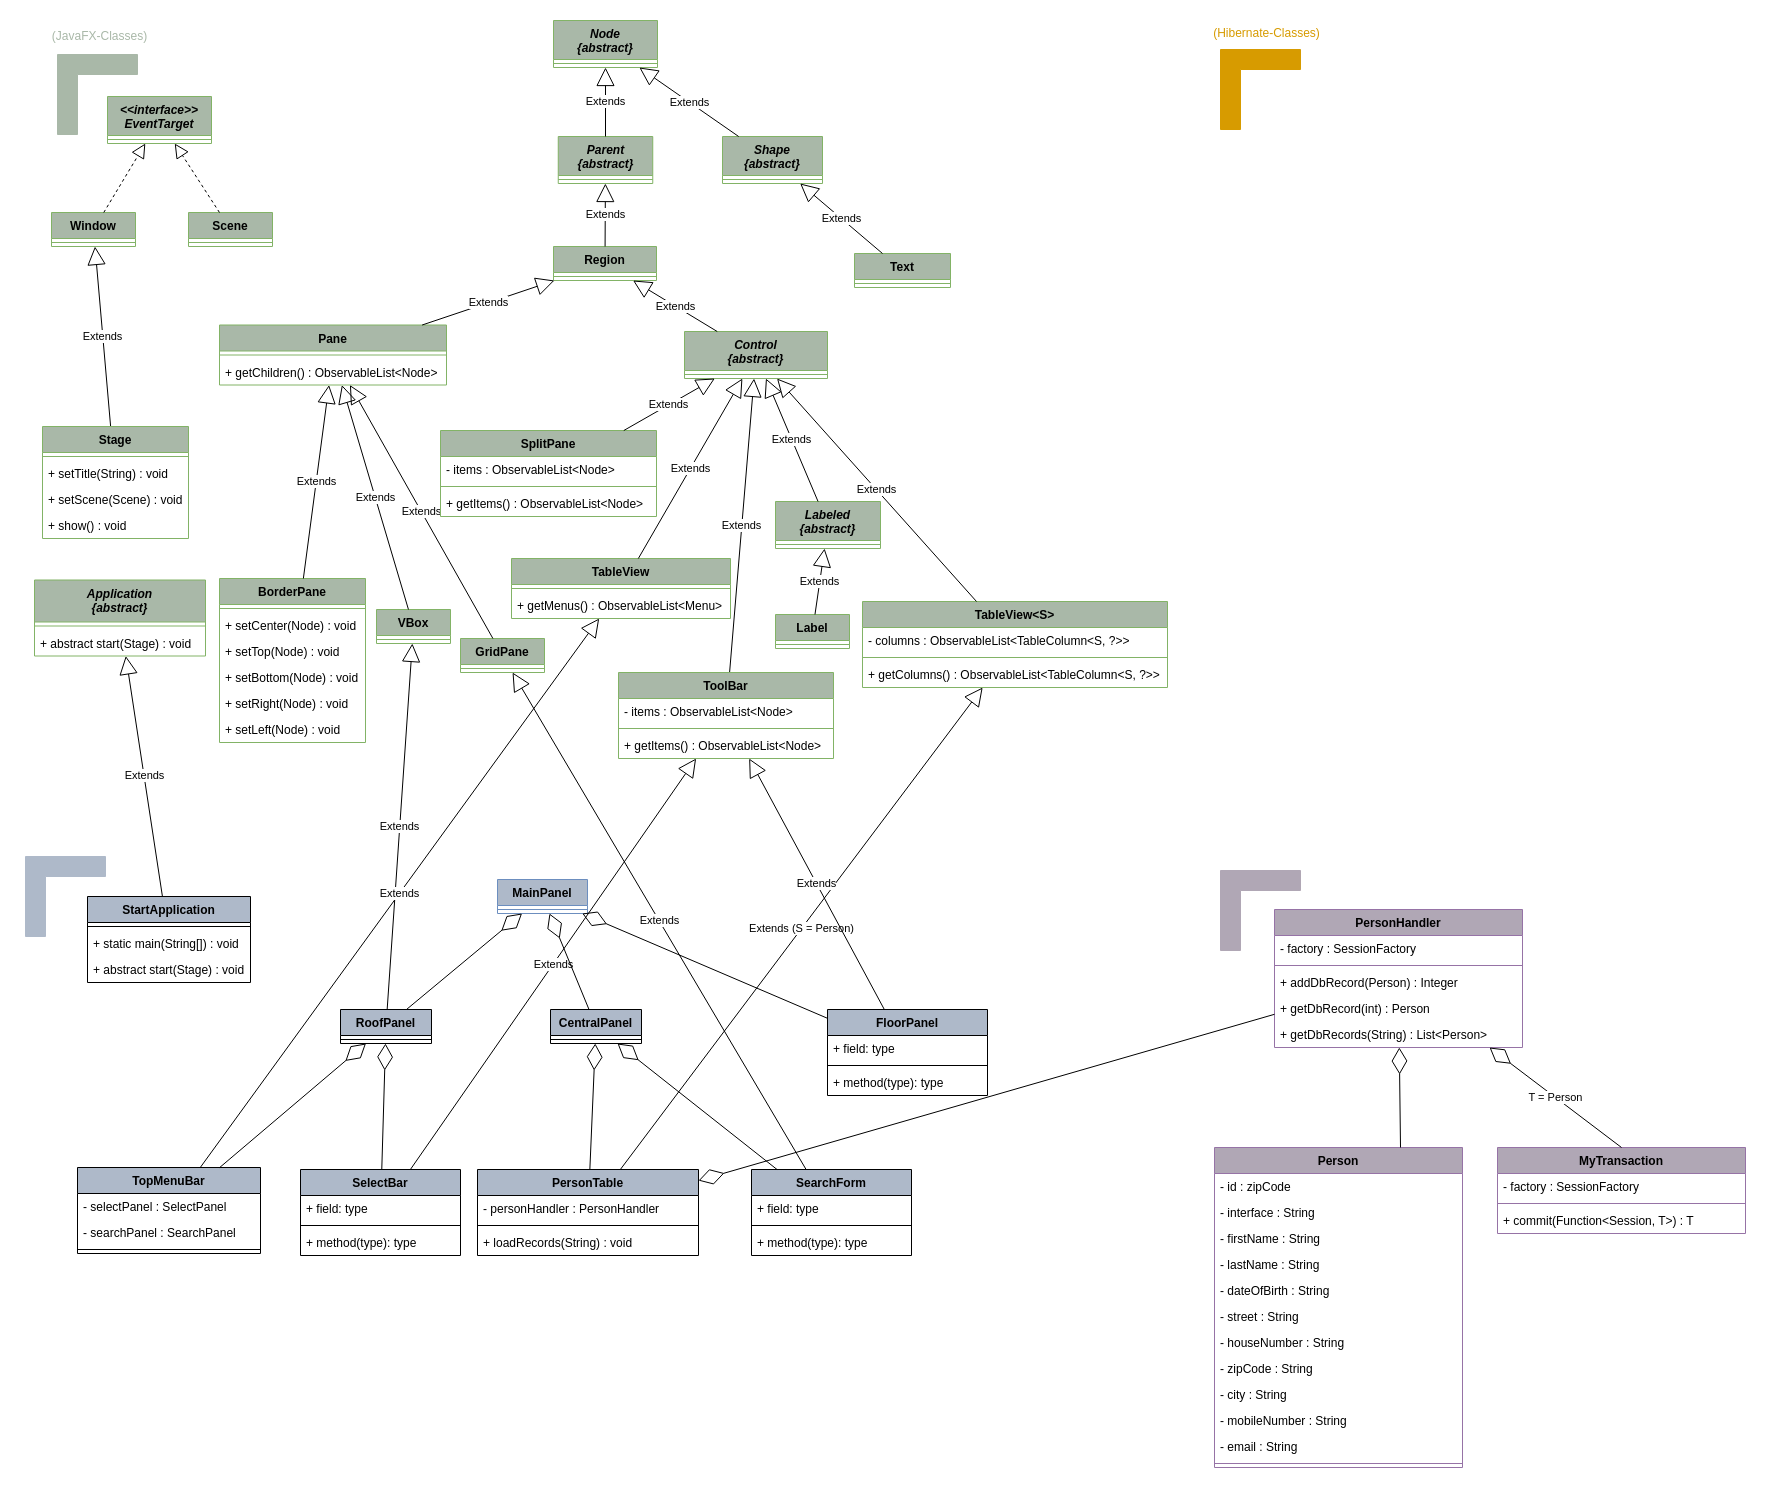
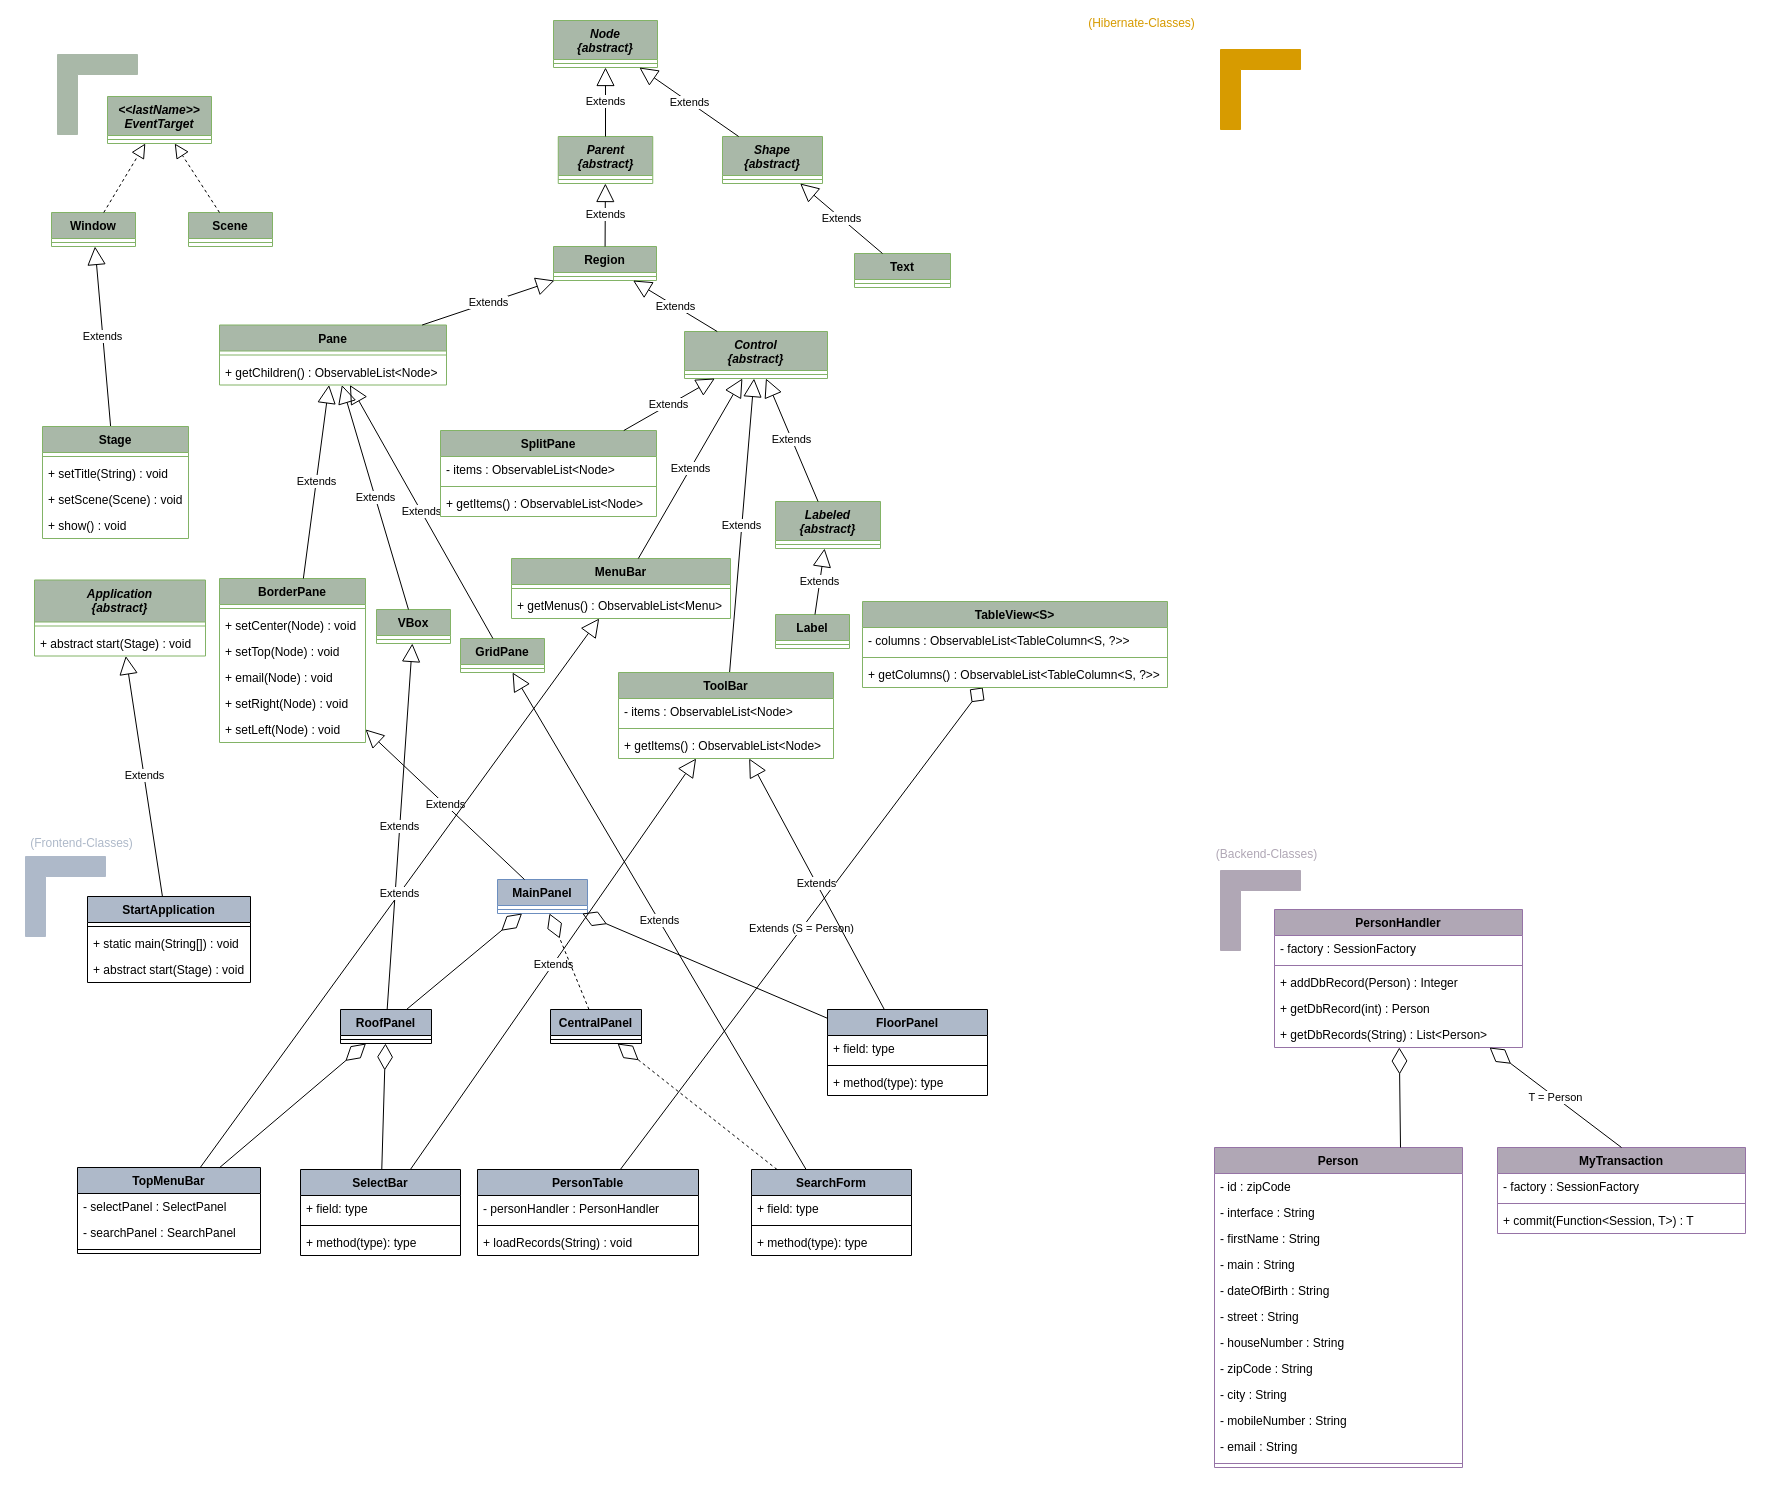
(1266, 34) -> (1141, 24)
(99, 37) -> none
(160, 118) -> (160, 118)
(883, 497) -> none
(621, 573) -> (621, 573)
(294, 686) -> (282, 679)
(971, 704) -> (971, 703)
none -> (452, 811)
none -> (82, 844)
none -> (1266, 855)
(574, 973) -> (574, 973)
(998, 1094) -> none
(708, 1115) -> (708, 1115)
(592, 1119) -> none
(1277, 1266) -> (1263, 1266)
